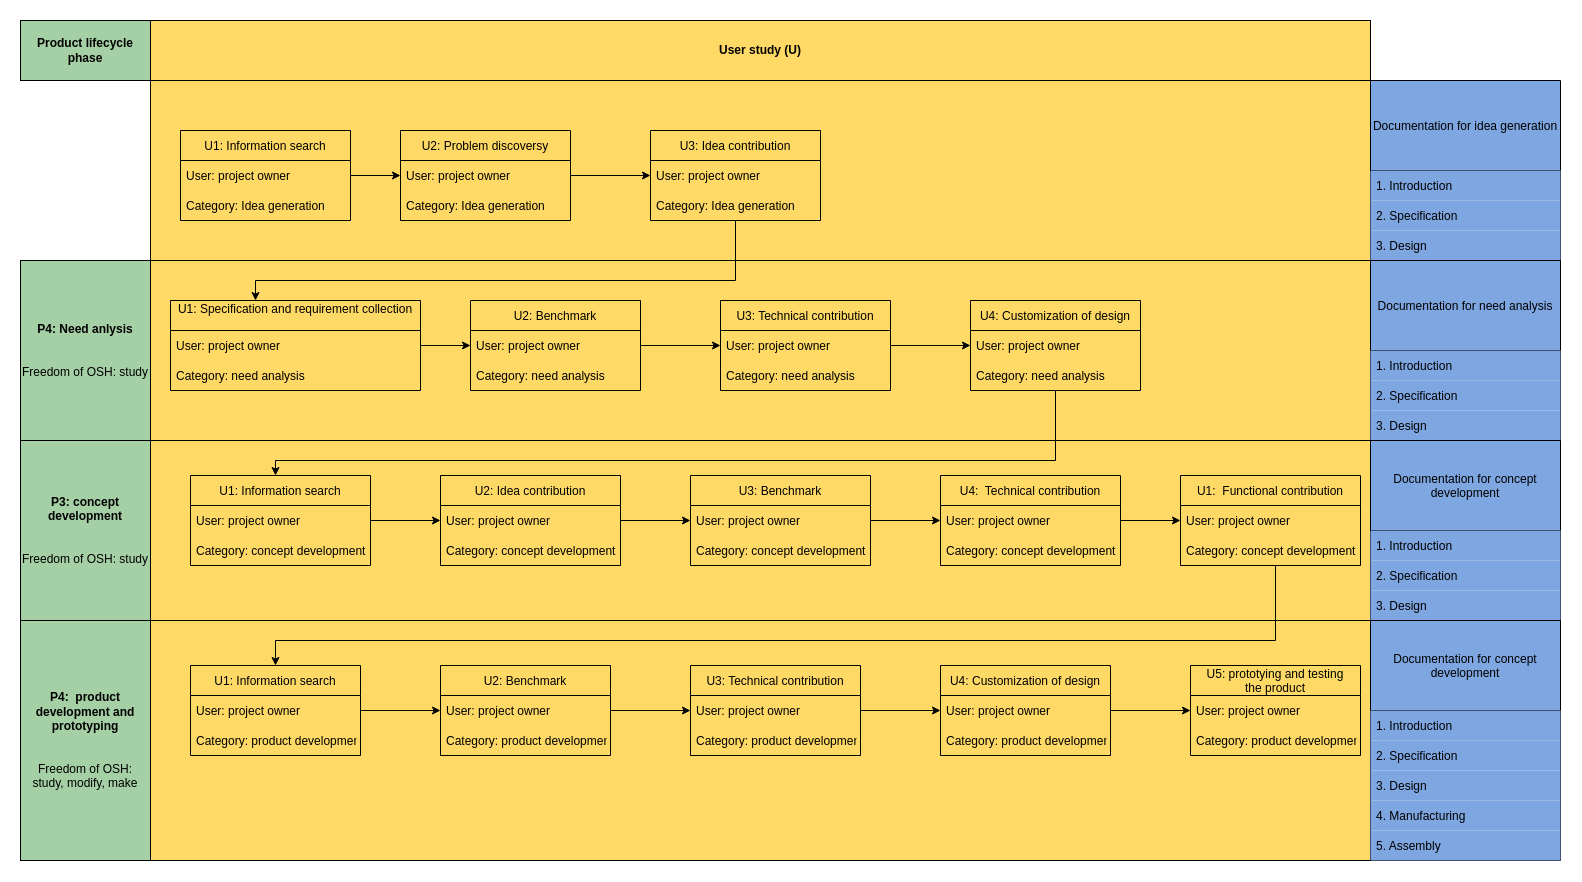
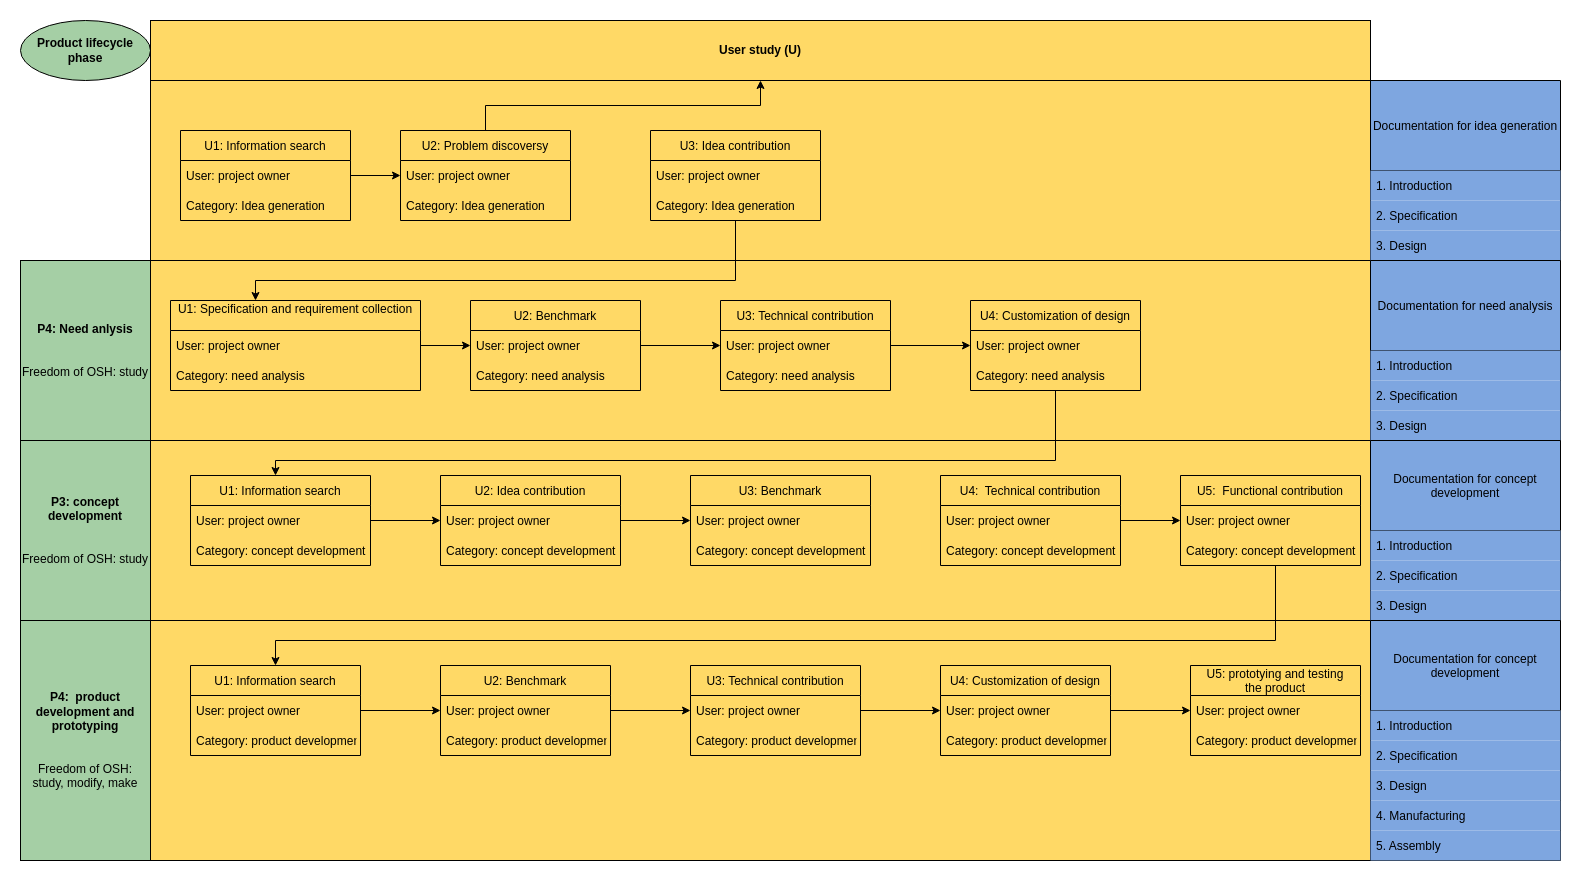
(86, 51) -> (86, 51)
(608, 176) -> (620, 106)
(1270, 491) -> (1270, 491)
(903, 521) -> none
